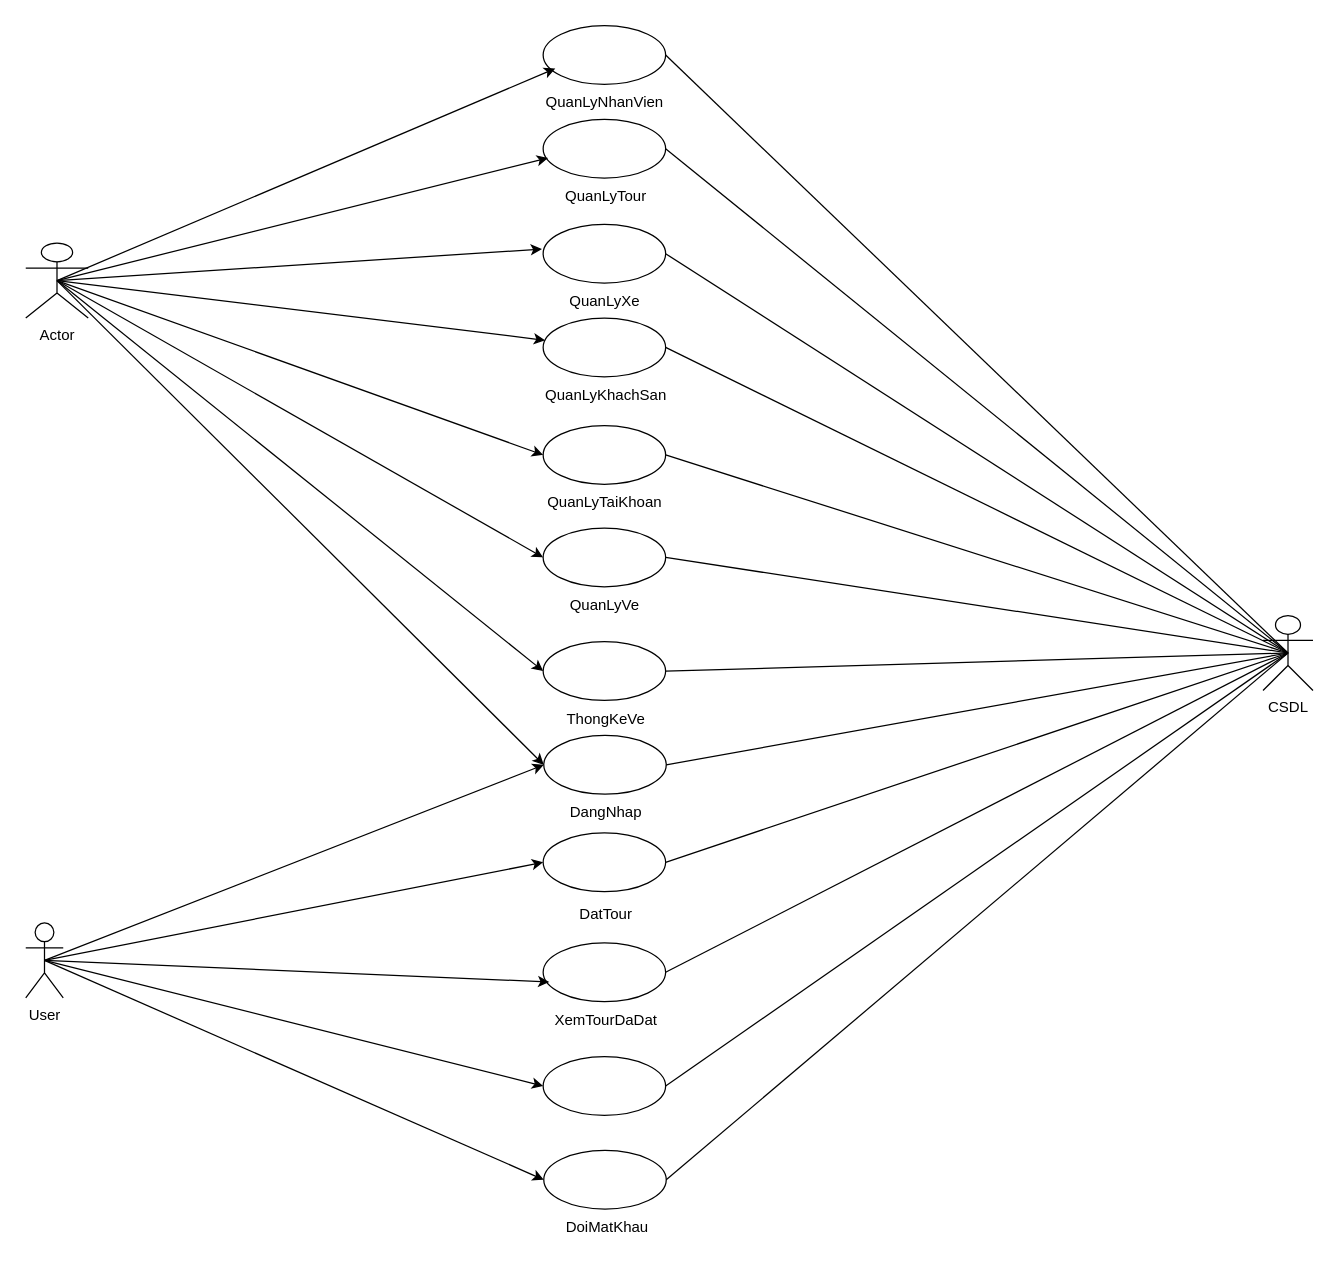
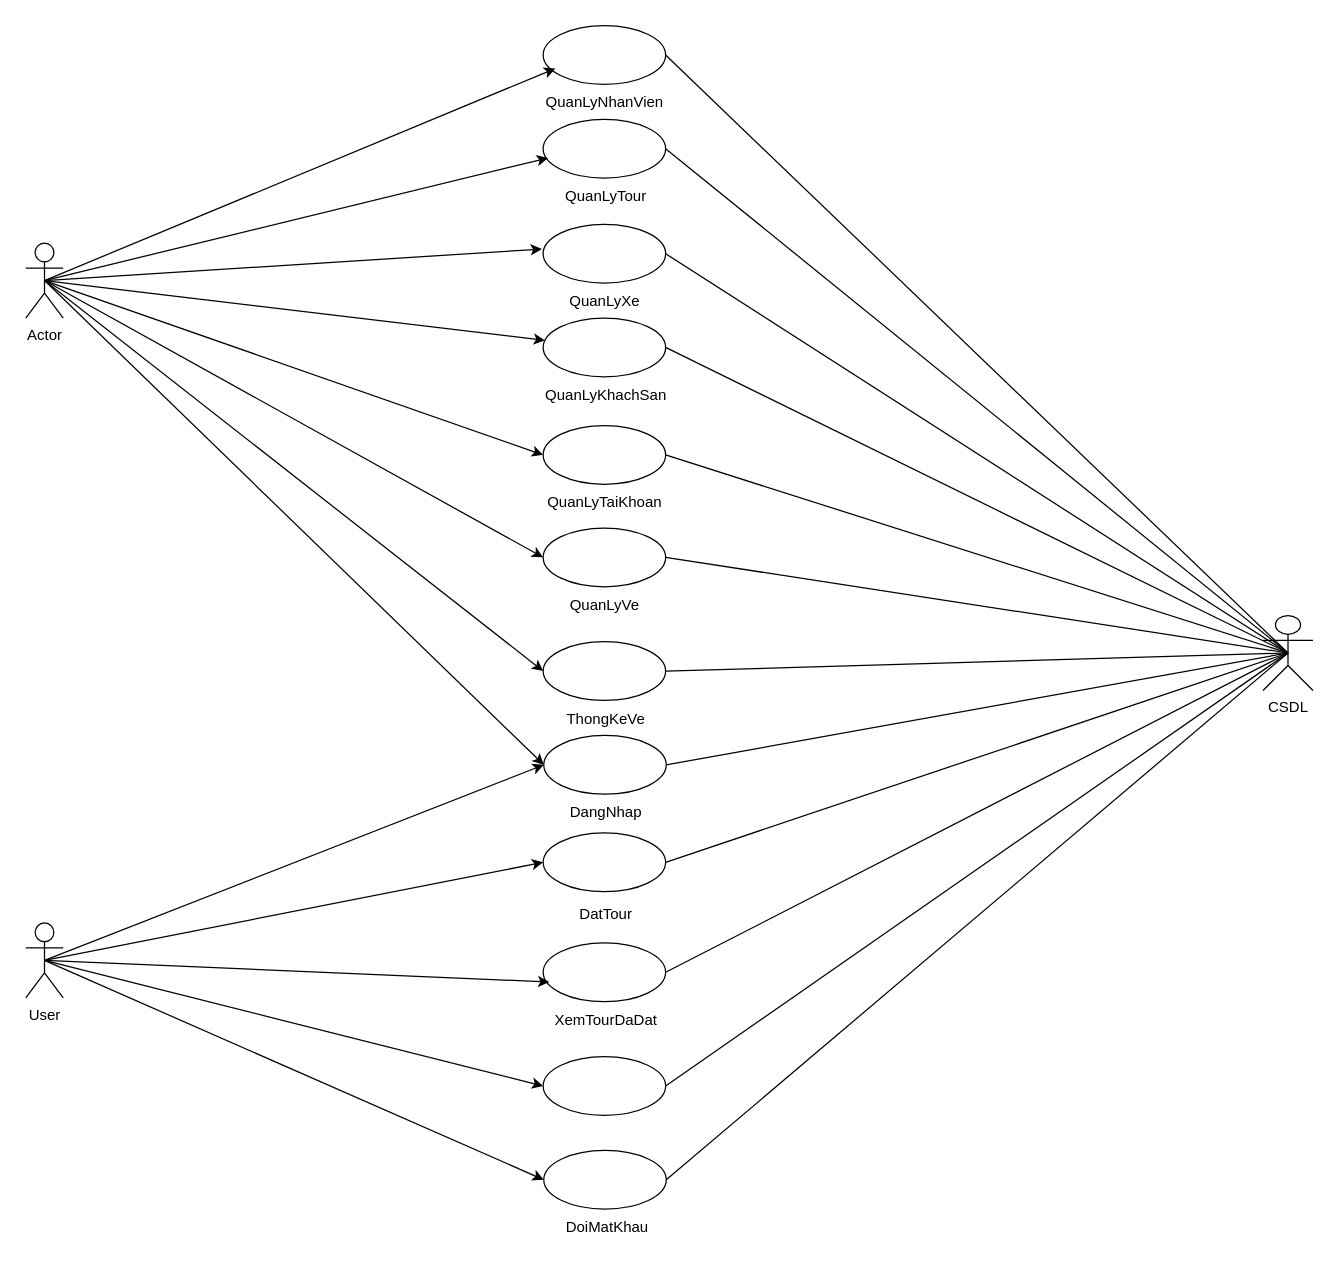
(57, 281) -> (44, 281)
